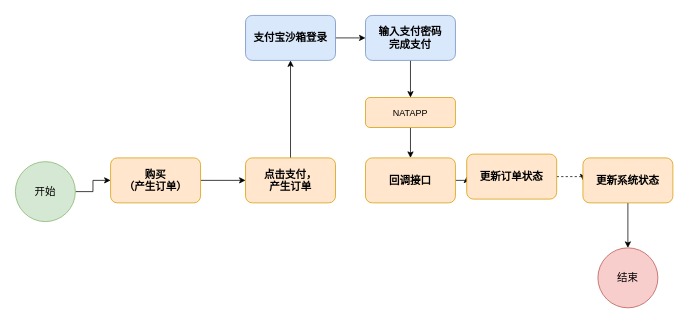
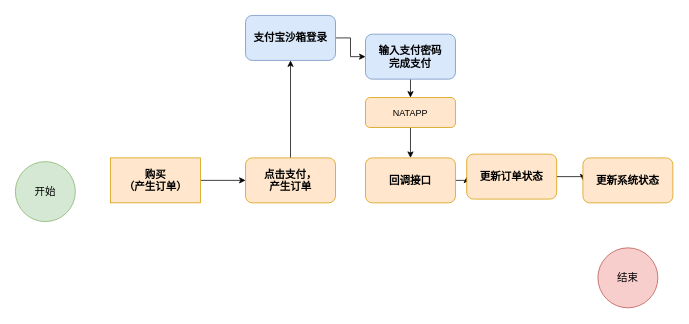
(411, 38) -> (411, 57)
(568, 177) -> (568, 177)
(156, 180) -> (156, 180)
(93, 189) -> none
(628, 241) -> none
